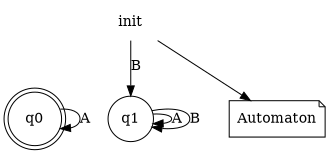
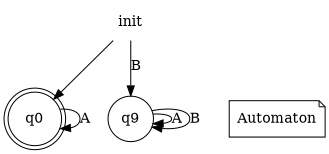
(200, 68) -> (87, 66)
(131, 119) -> (131, 119)
